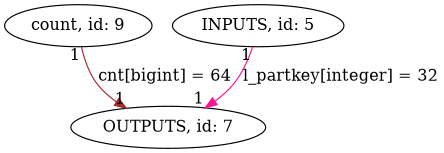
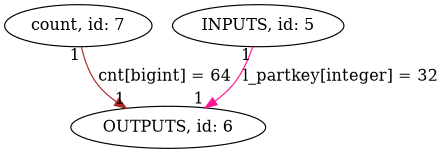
(78, 26) -> (78, 26)
(168, 127) -> (168, 127)
